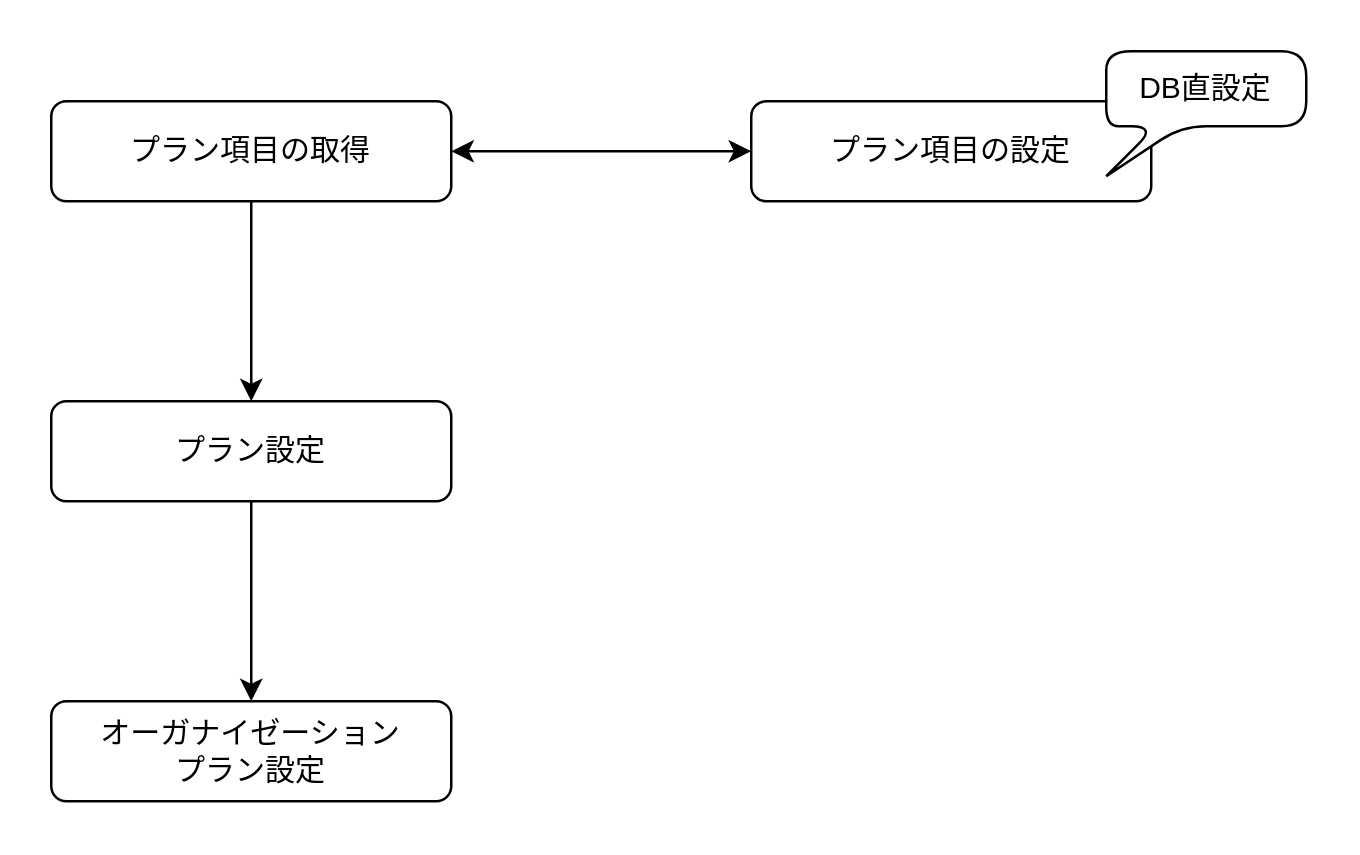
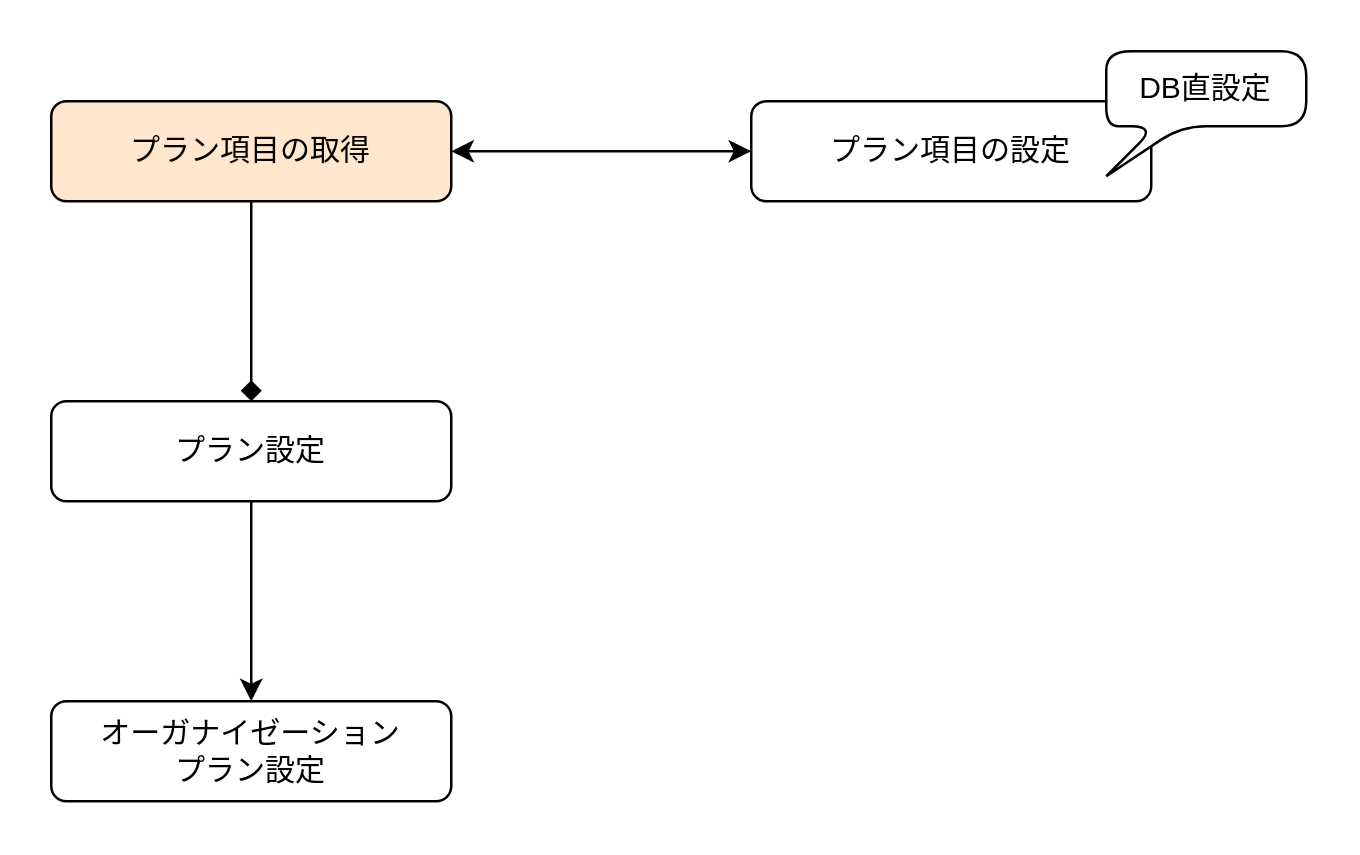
(251, 151) -> (251, 151)
(251, 382) -> (251, 381)
